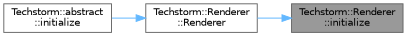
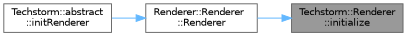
(58, 18) -> (58, 18)
(202, 18) -> (202, 18)
